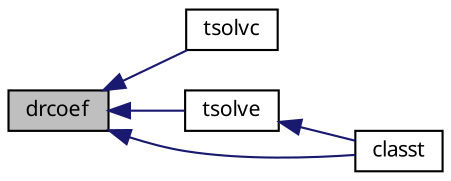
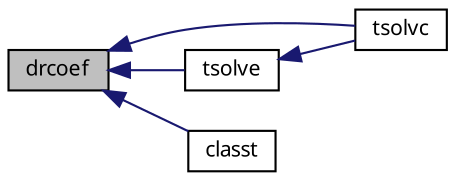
(328, 134) -> (328, 47)
